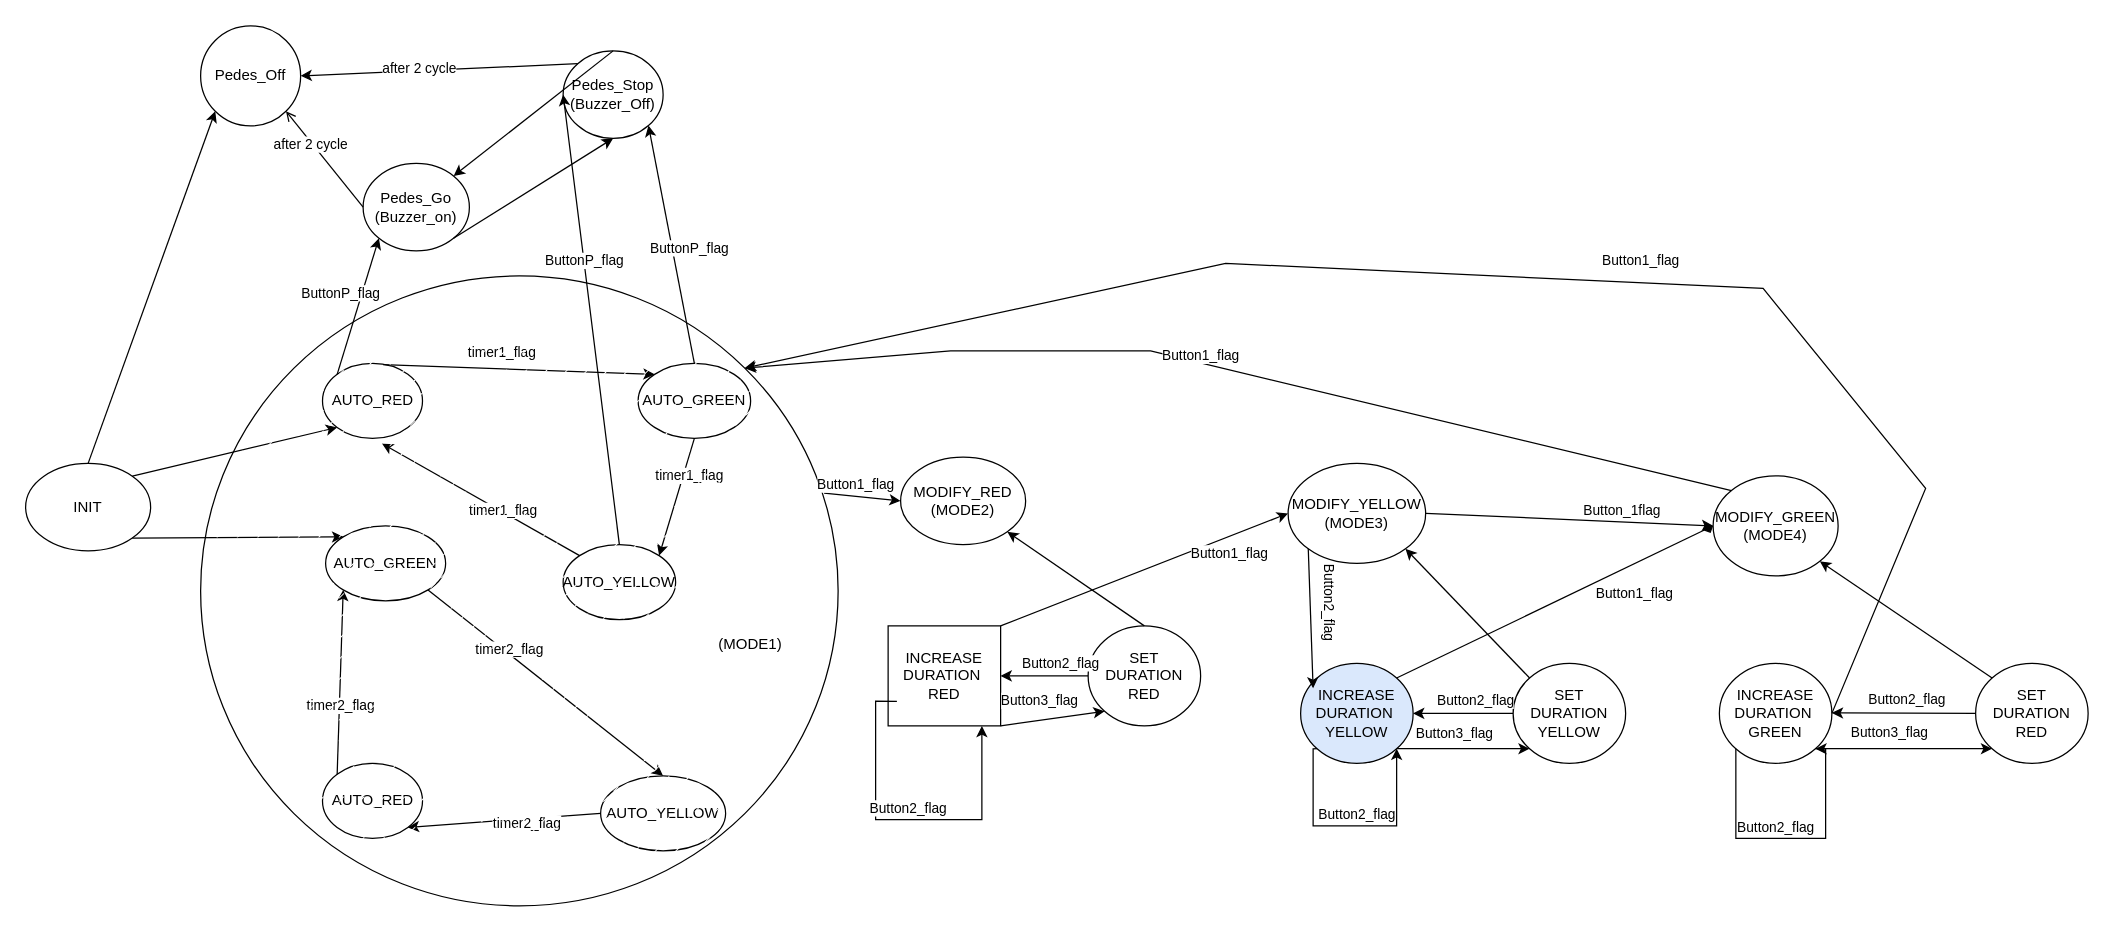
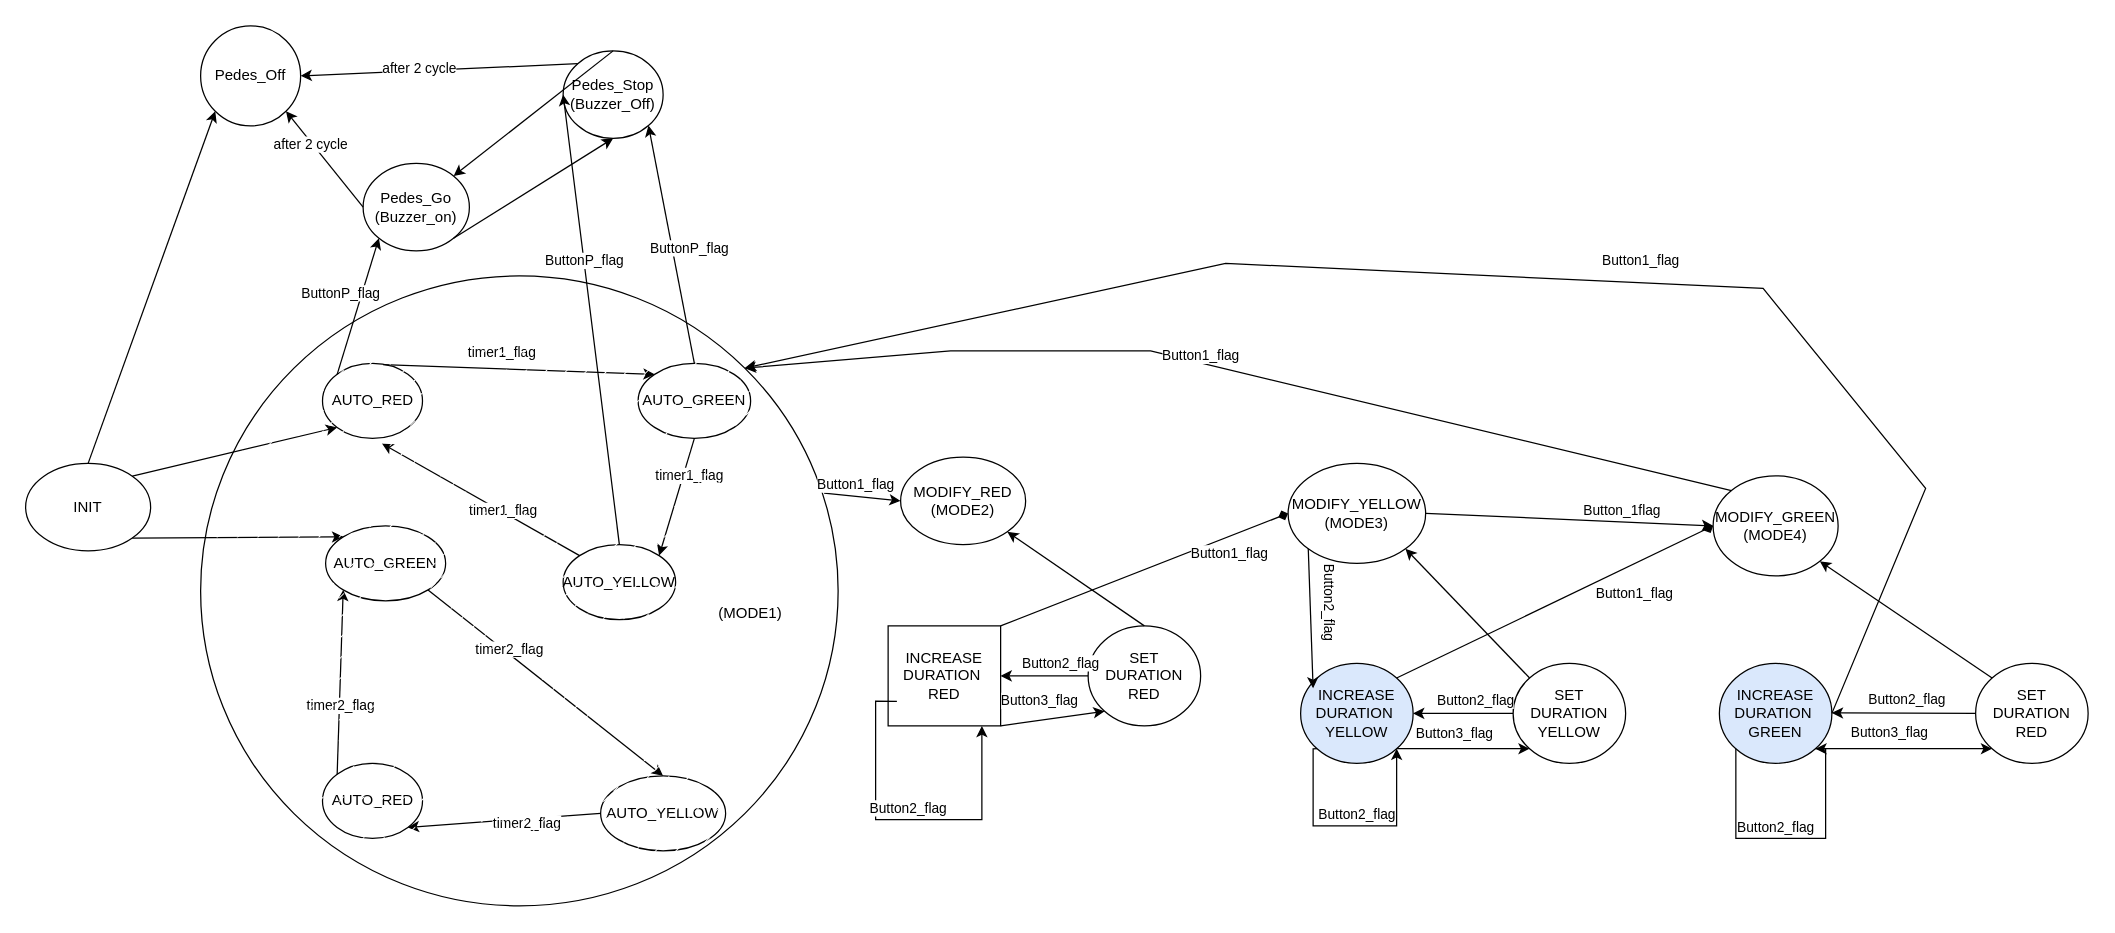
(290, 116) -> (292, 118)
(1279, 517) -> (1278, 517)
(751, 644) -> (751, 613)
(1776, 713) -> (1776, 713)
